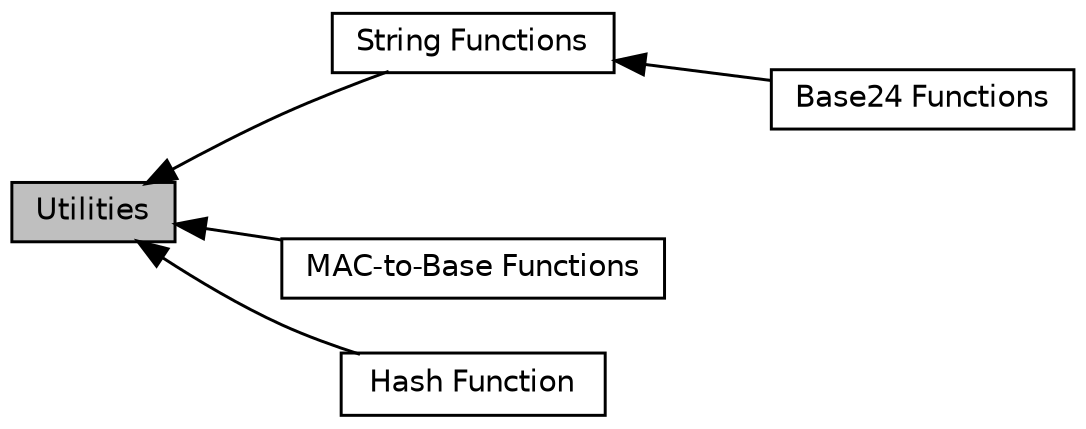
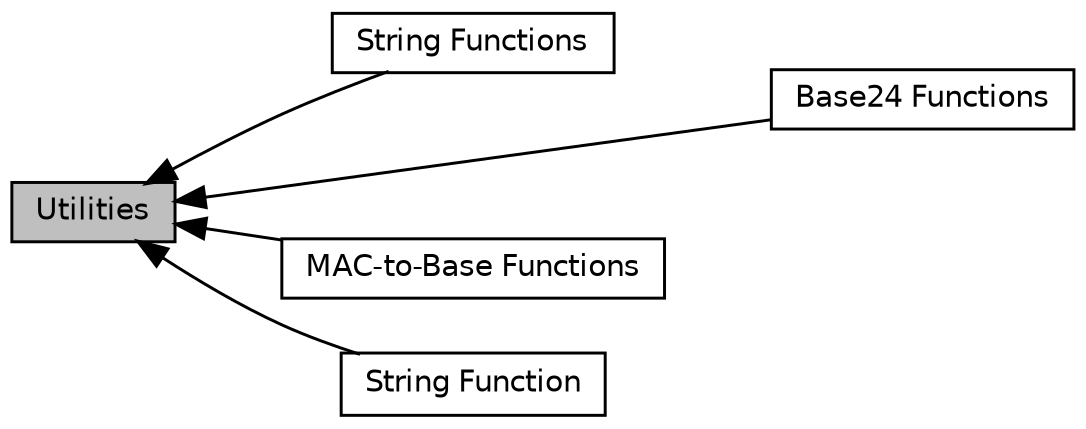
(708, 72) -> (488, 158)
(473, 384) -> (473, 384)
